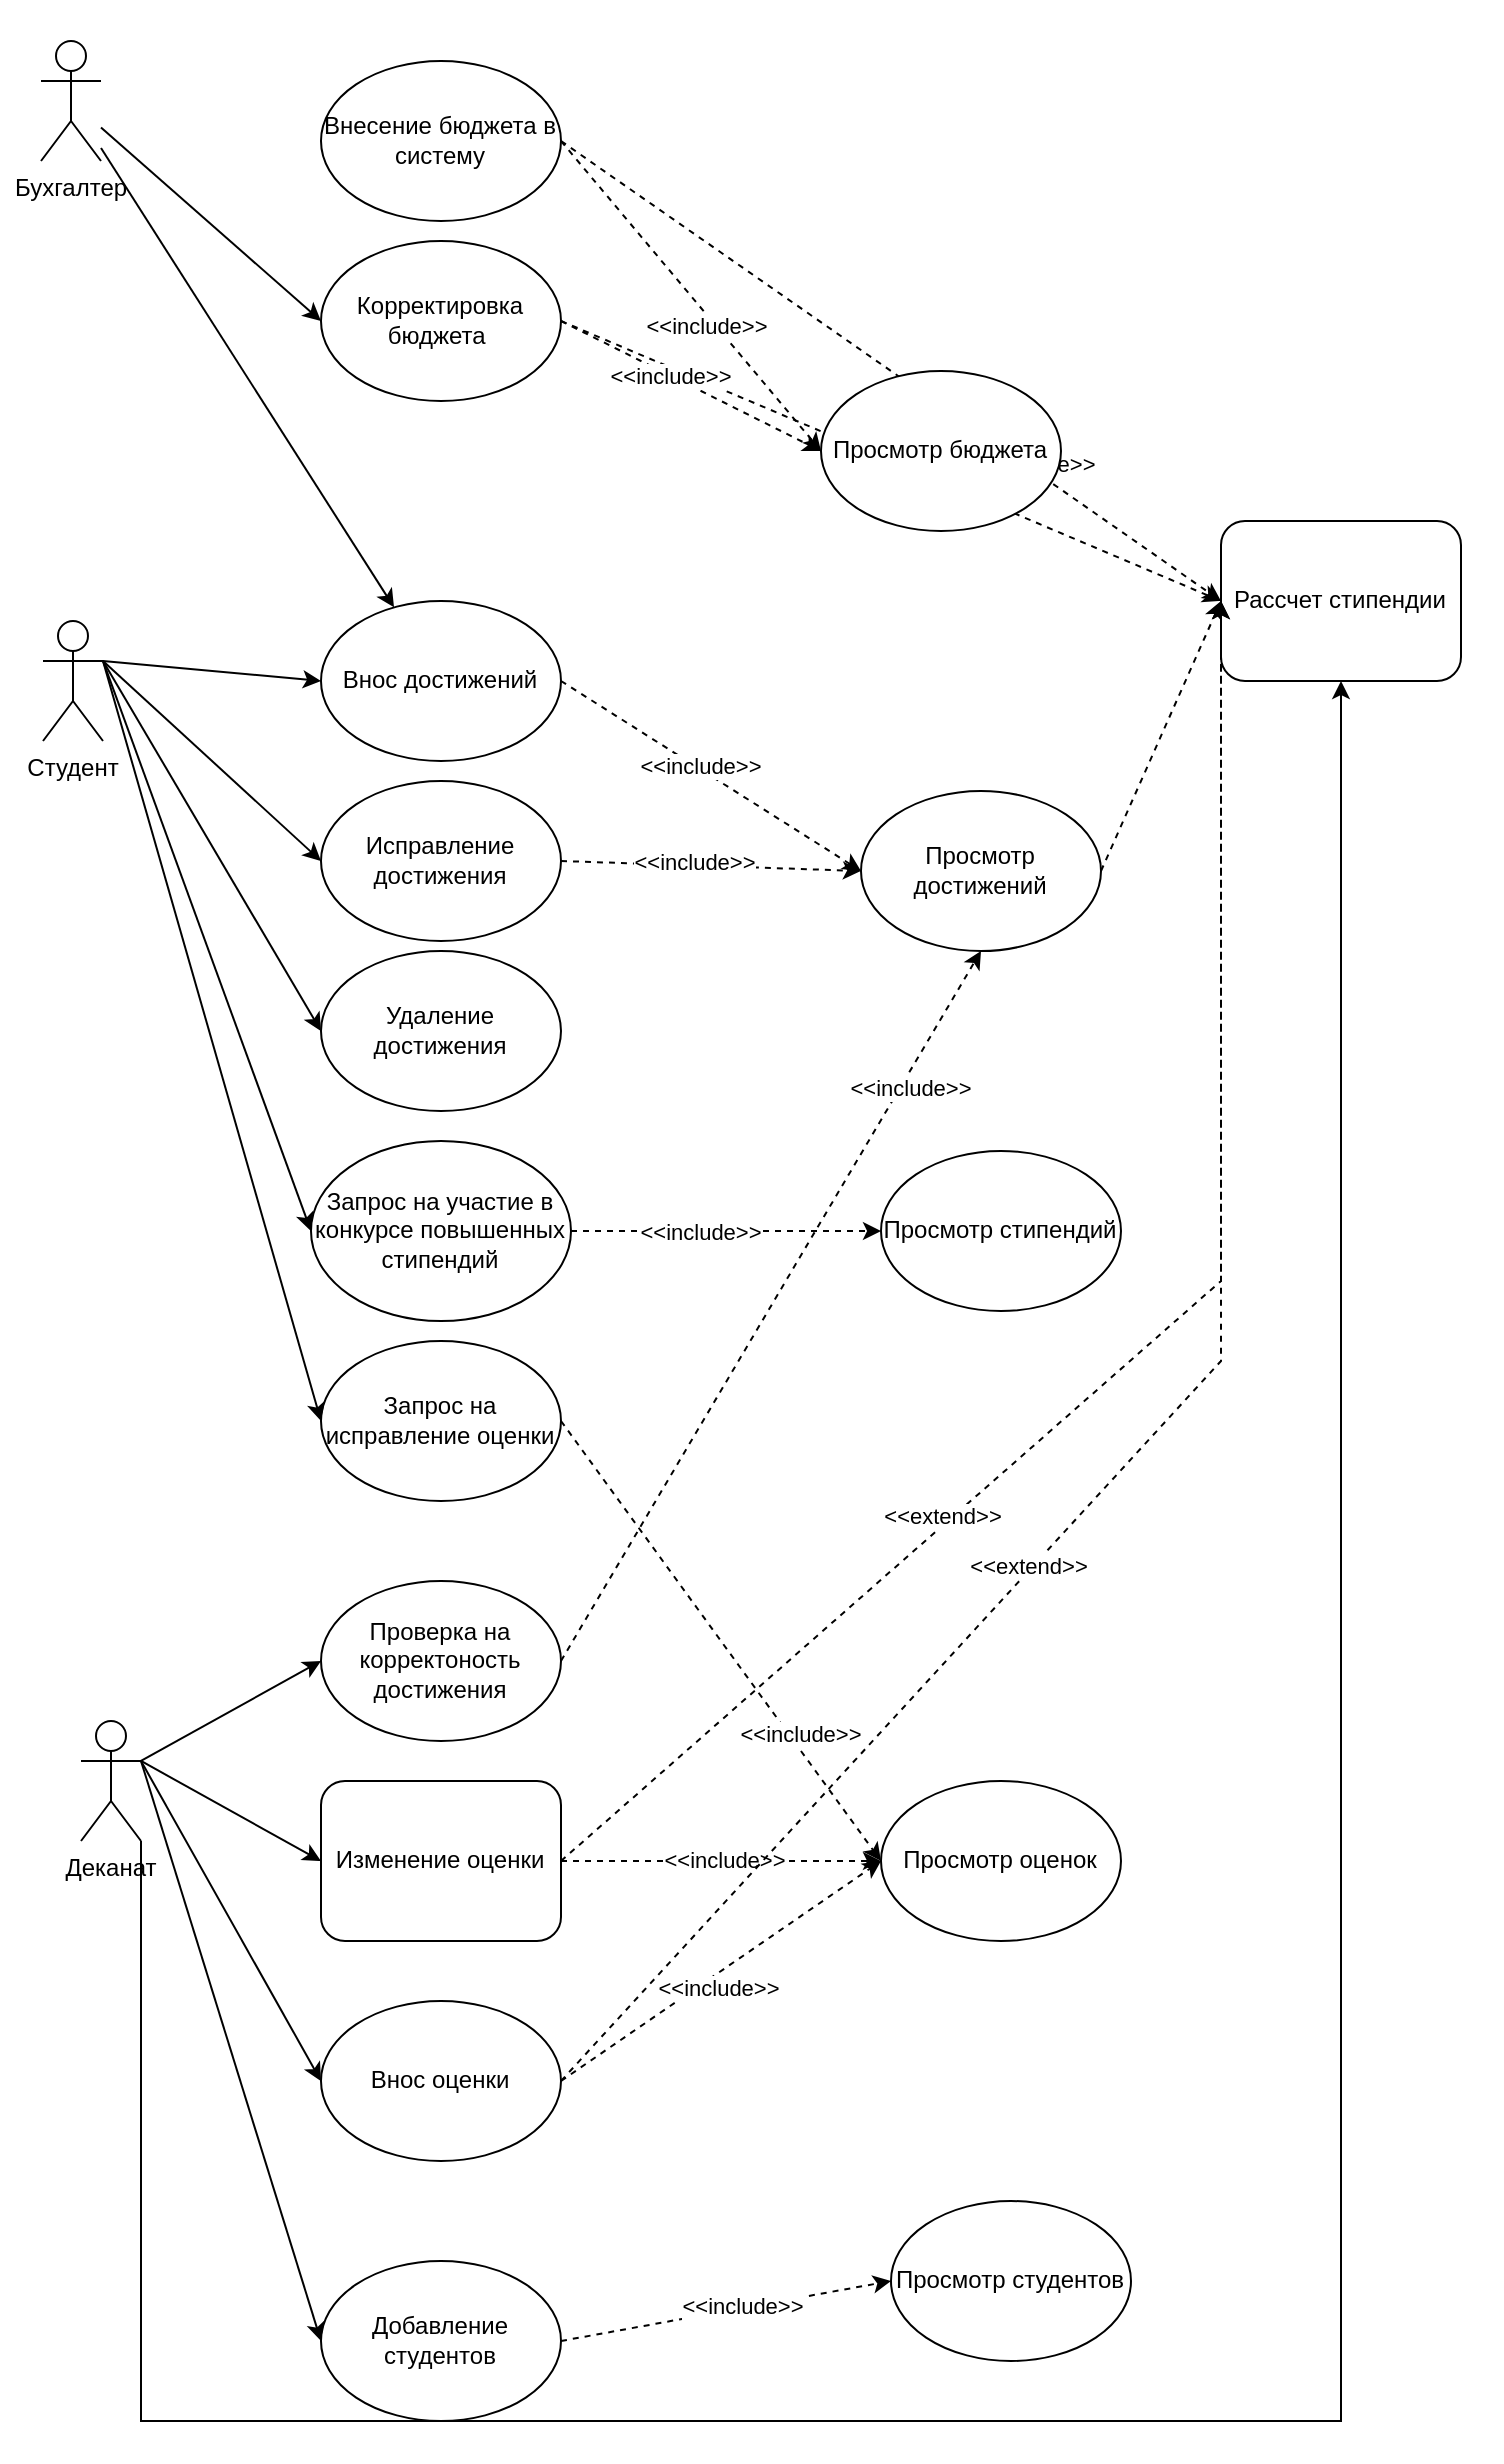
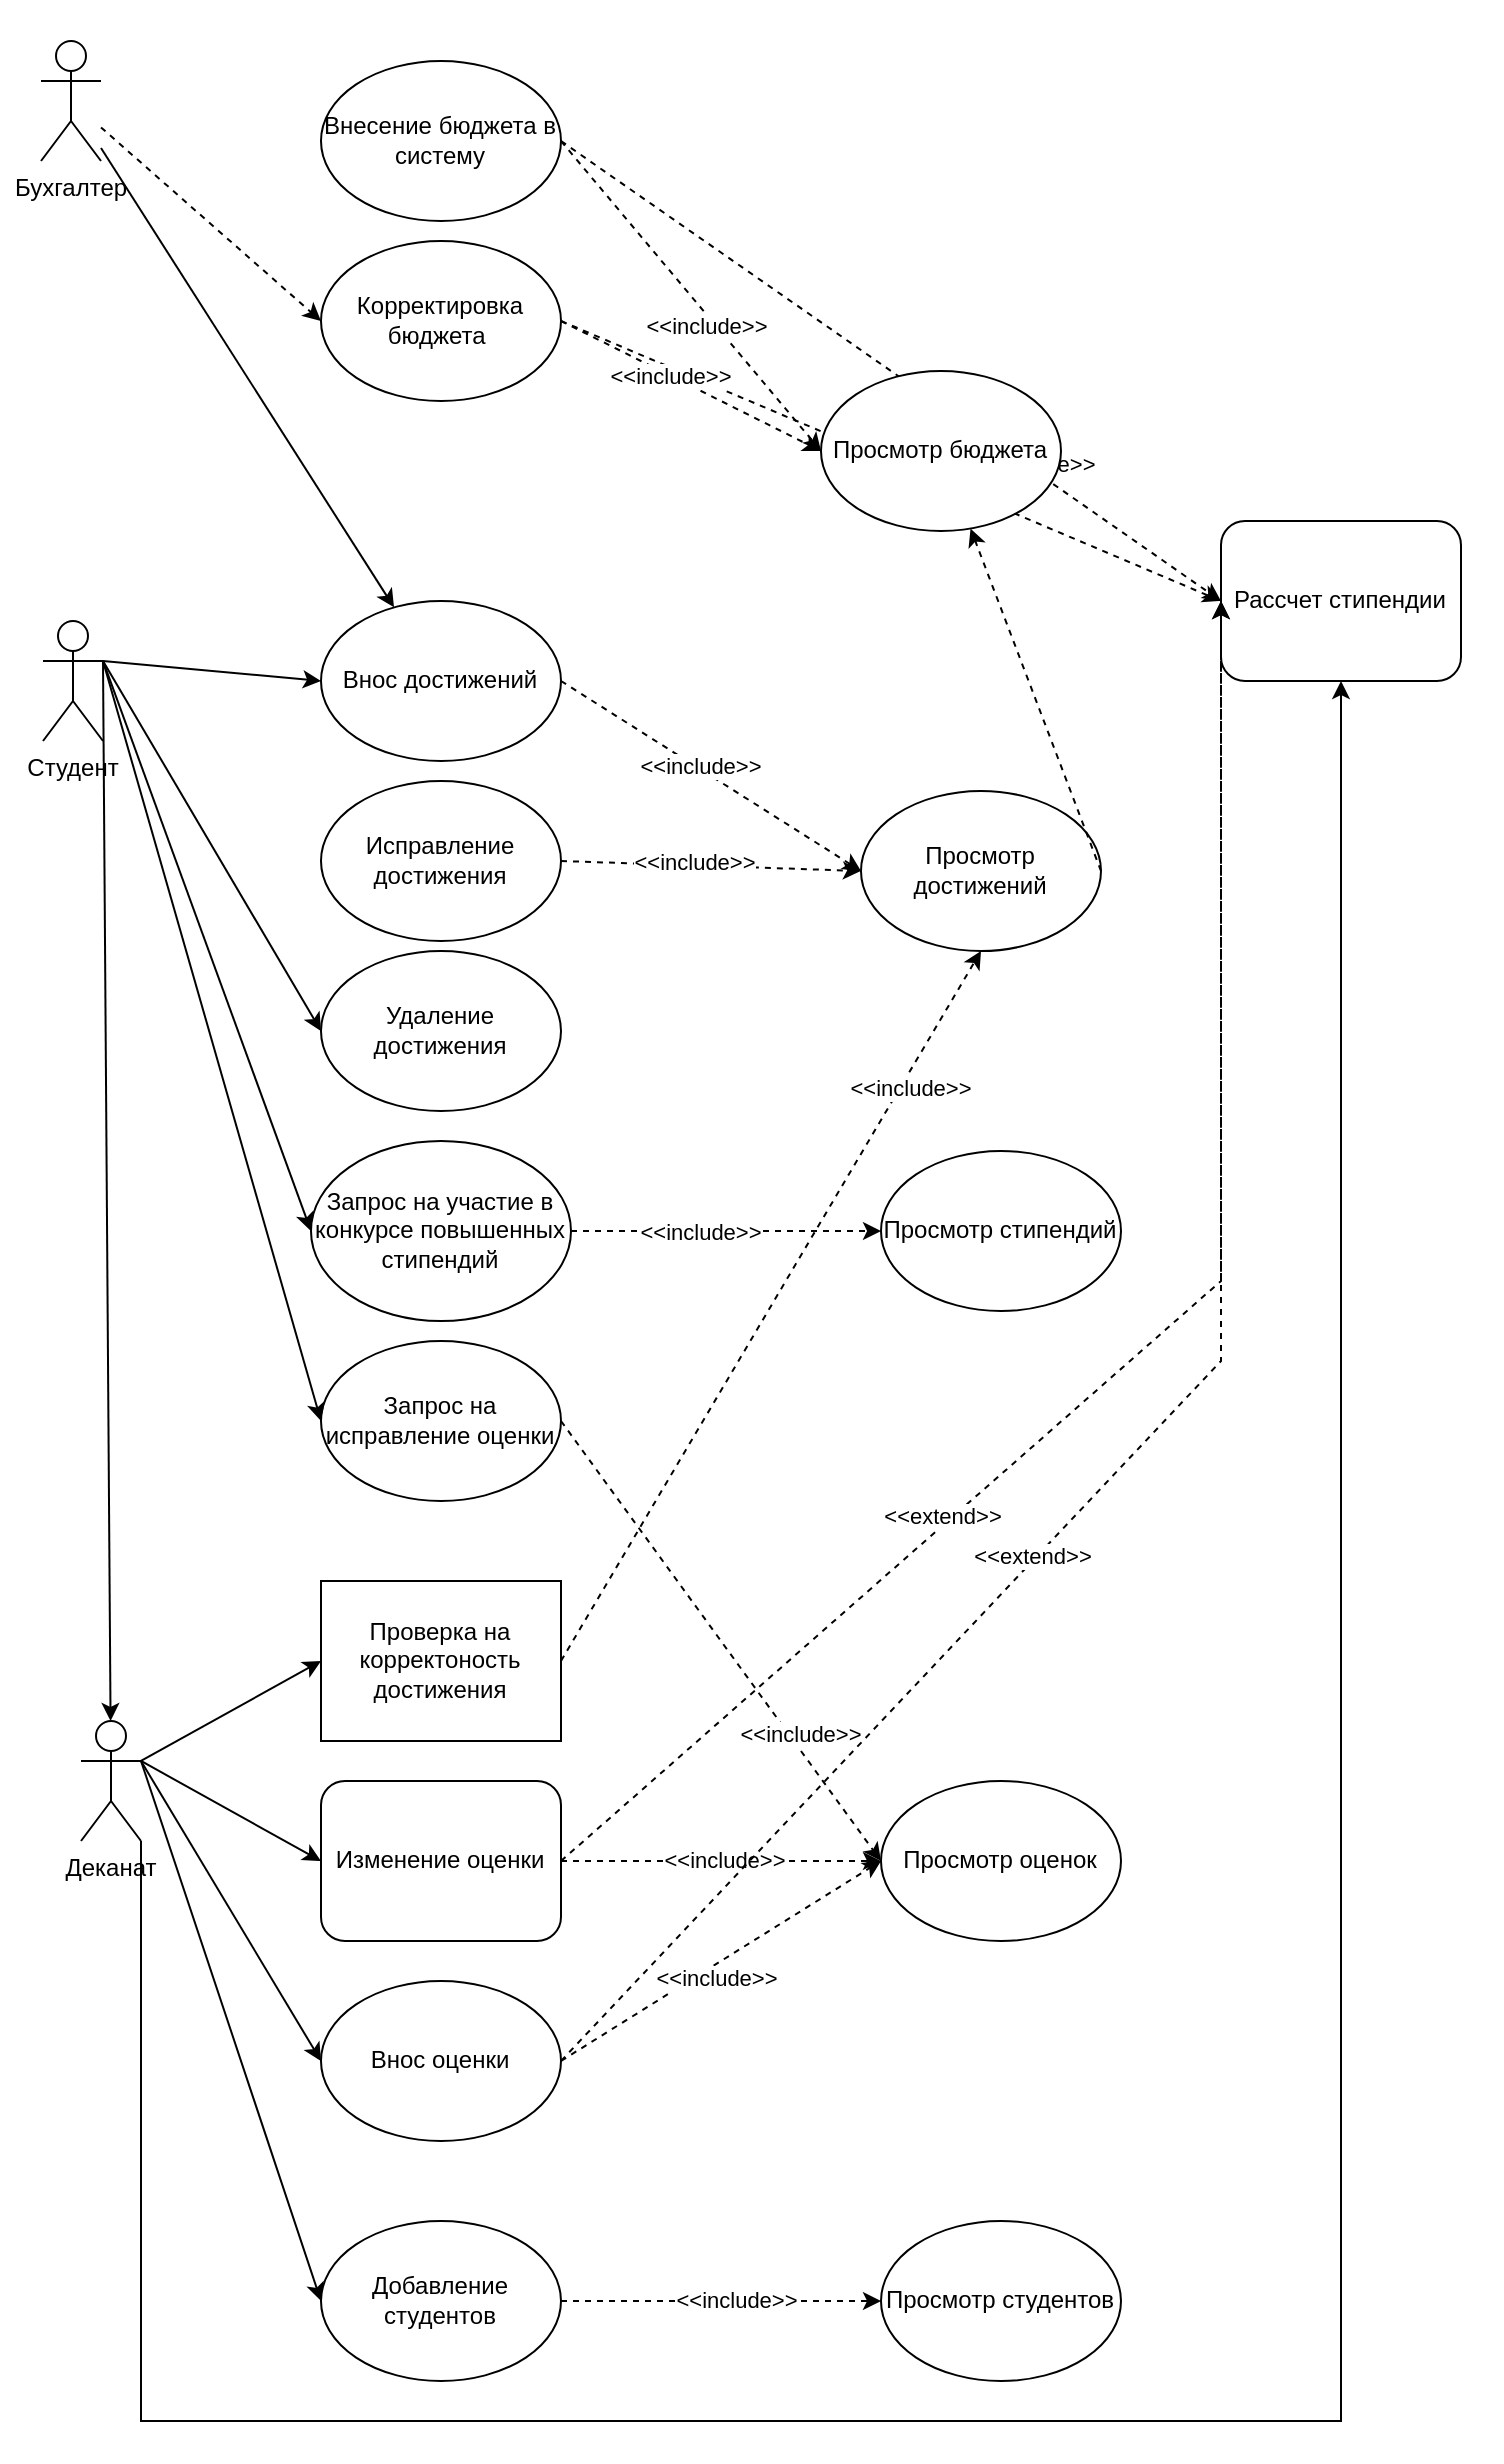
(205, 219) -> (205, 219)
(1158, 743) -> (1038, 706)
(212, 761) -> (107, 1189)
(441, 1661) -> (441, 1661)
(441, 2081) -> (441, 2061)
(1011, 2281) -> (1001, 2301)
(441, 2341) -> (441, 2301)
